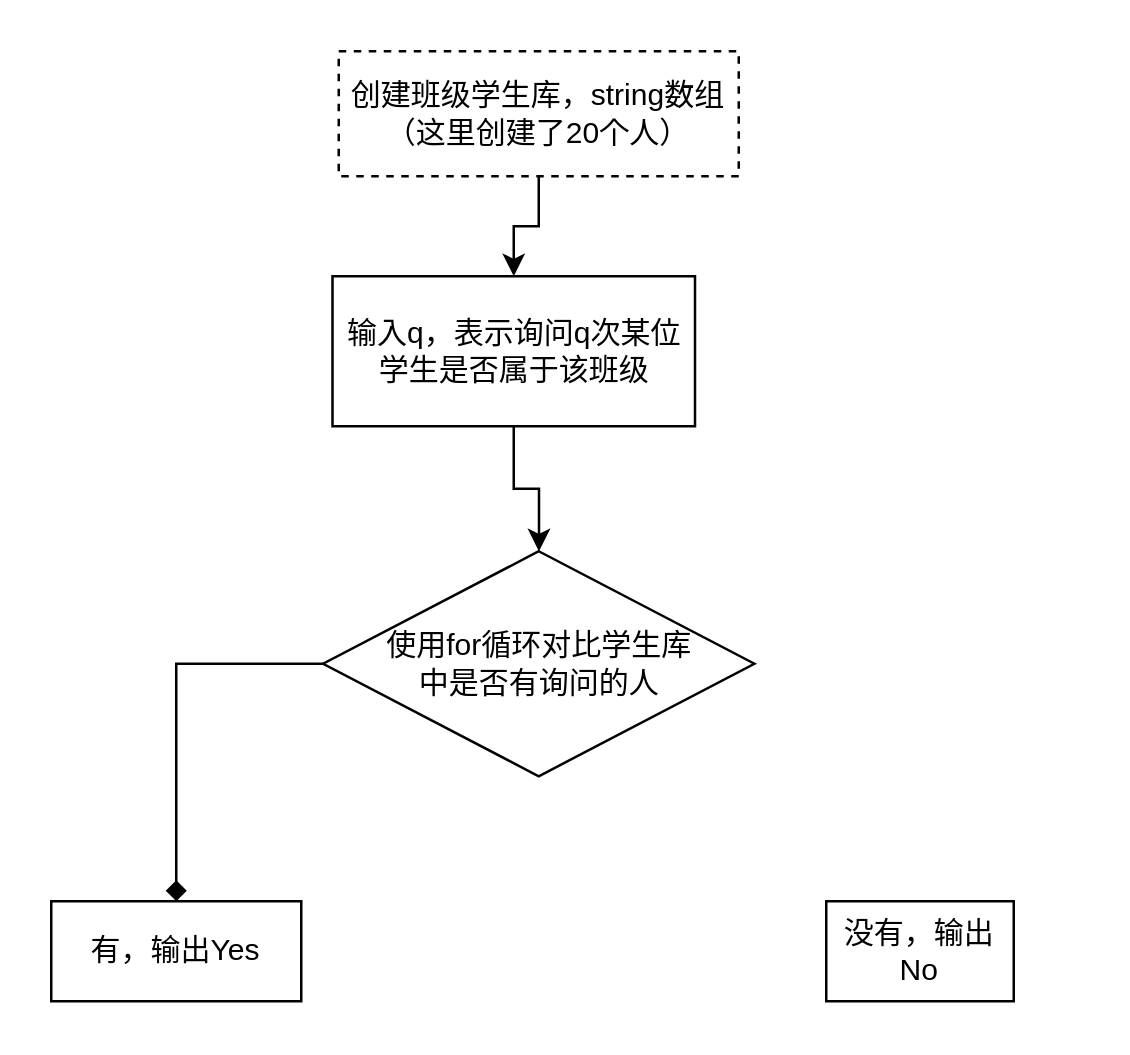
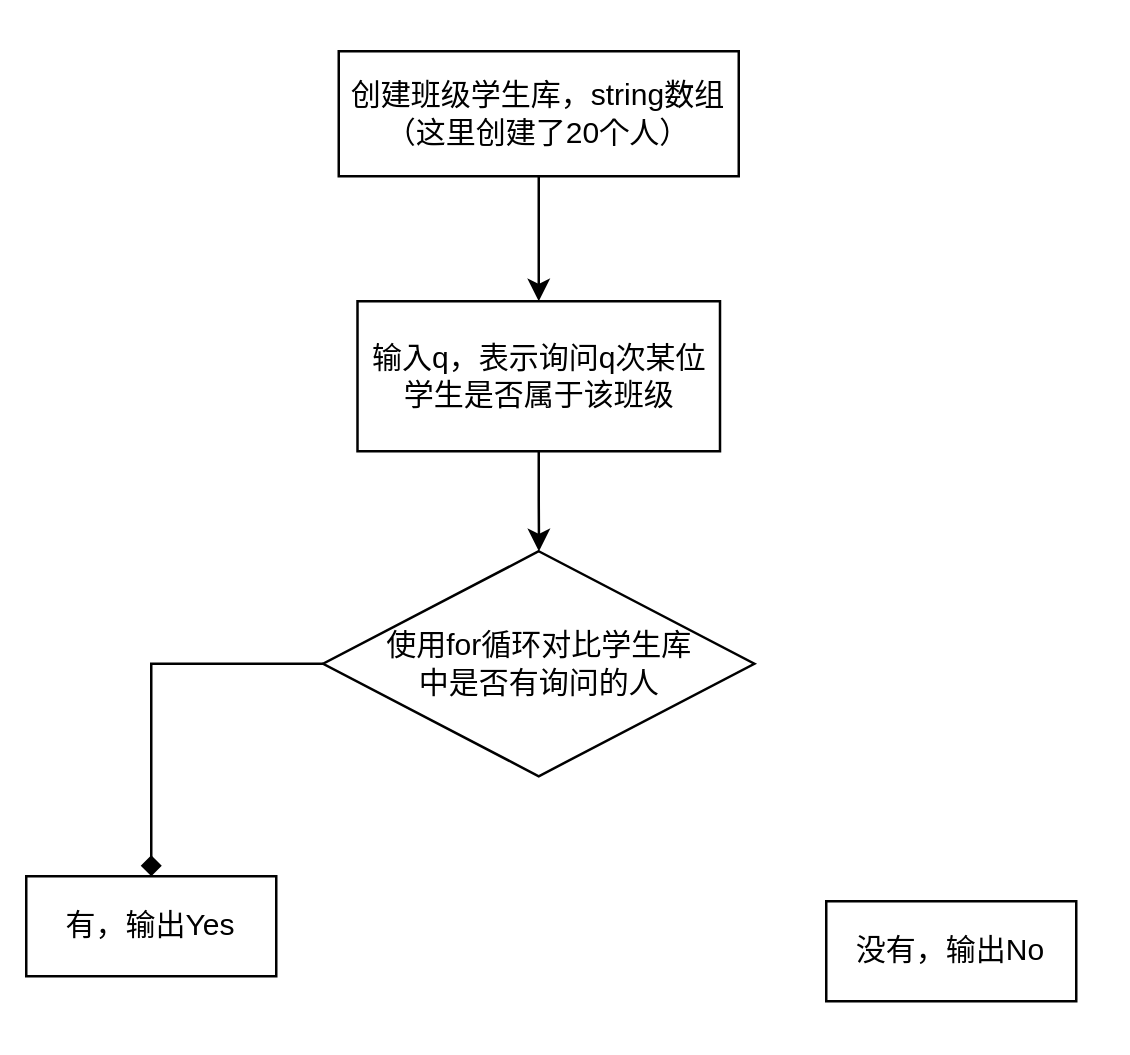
(539, 114) -> (539, 114)
(514, 351) -> (539, 376)
(176, 951) -> (151, 926)
(920, 951) -> (951, 951)
